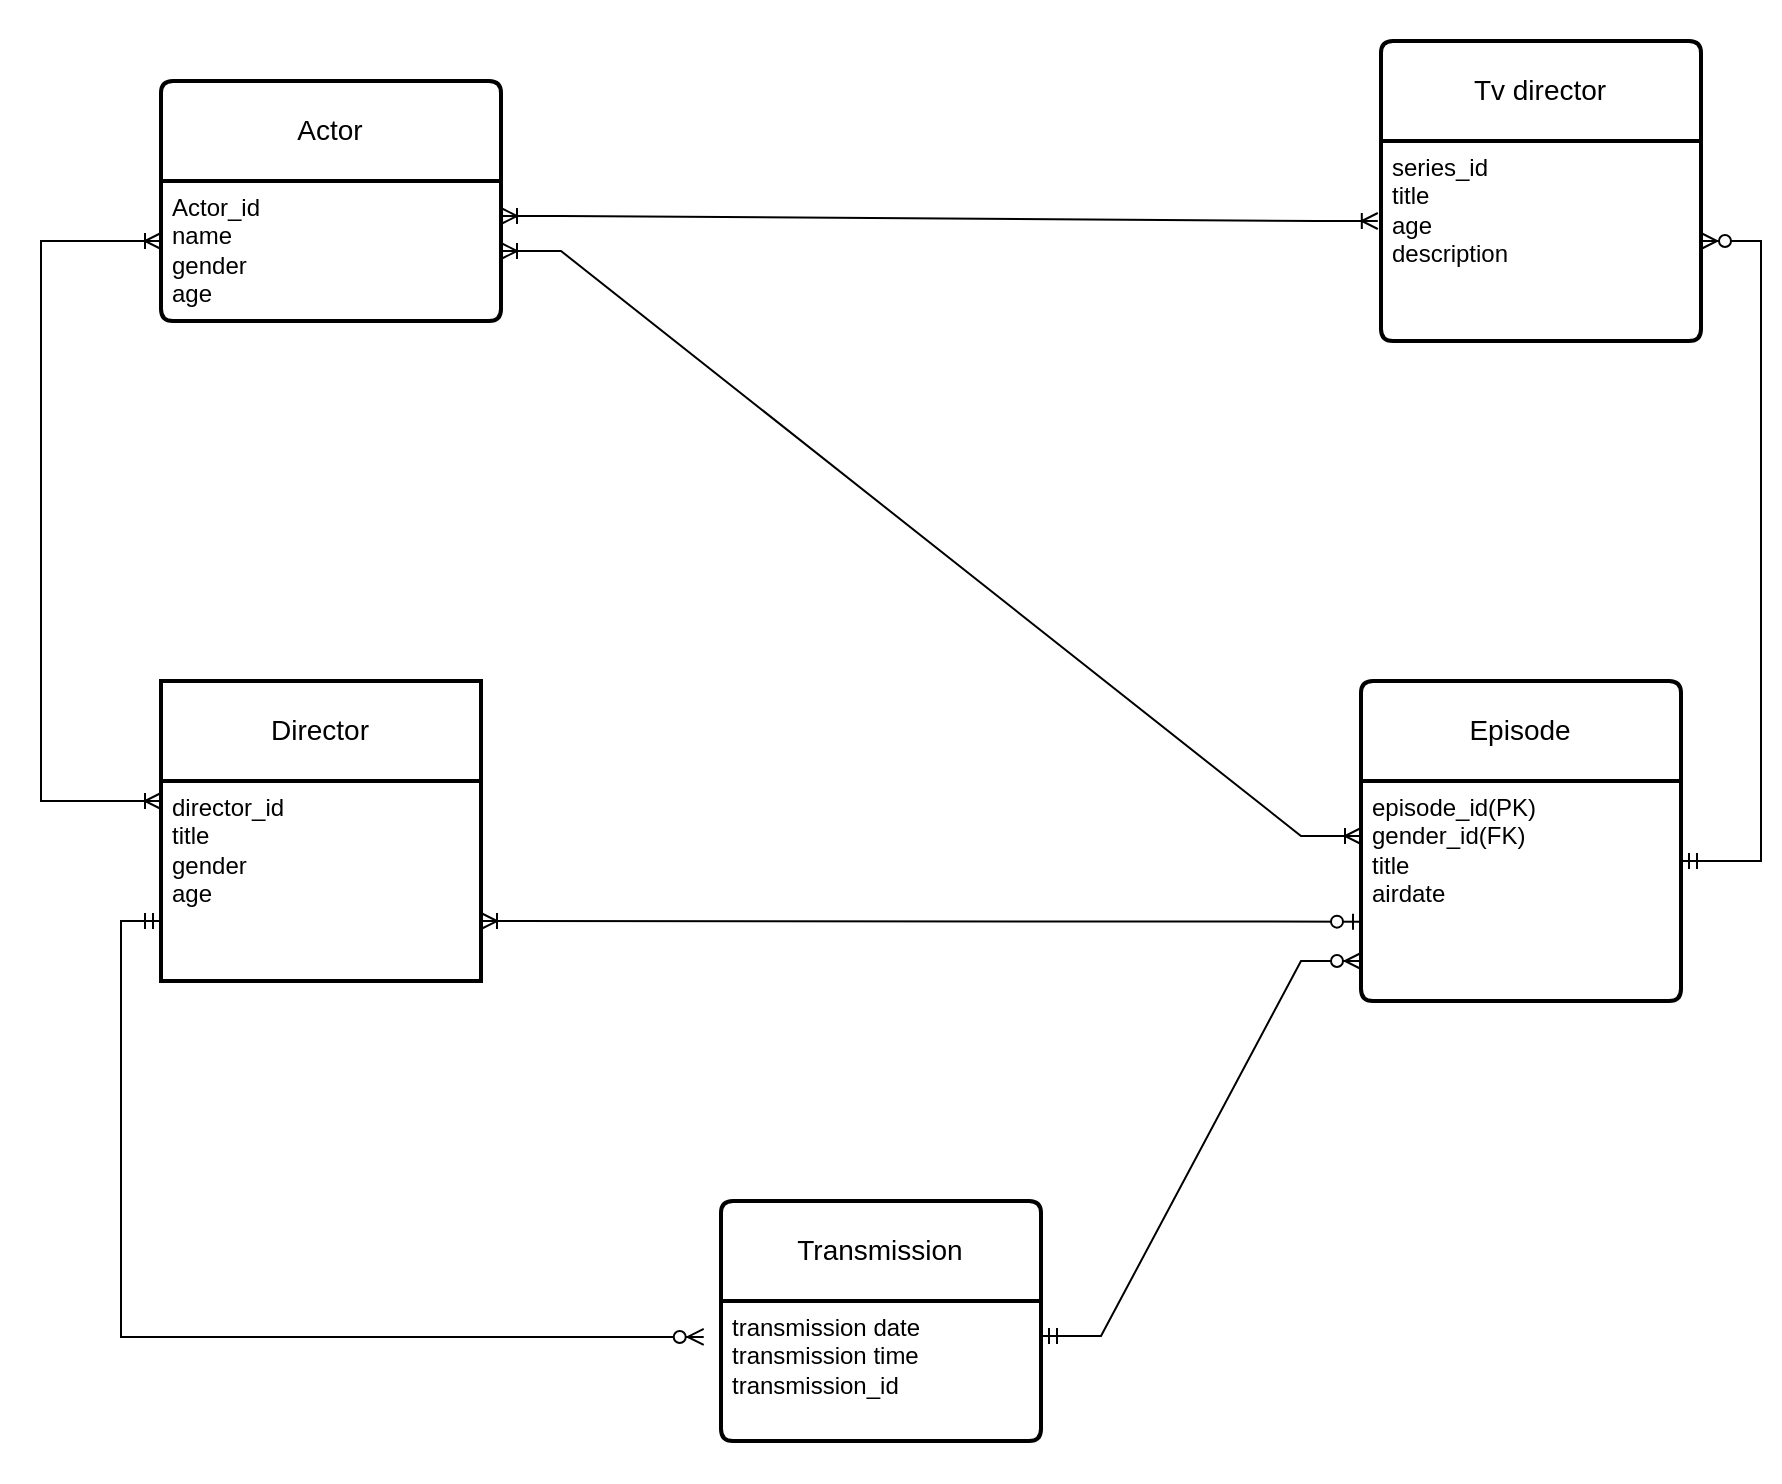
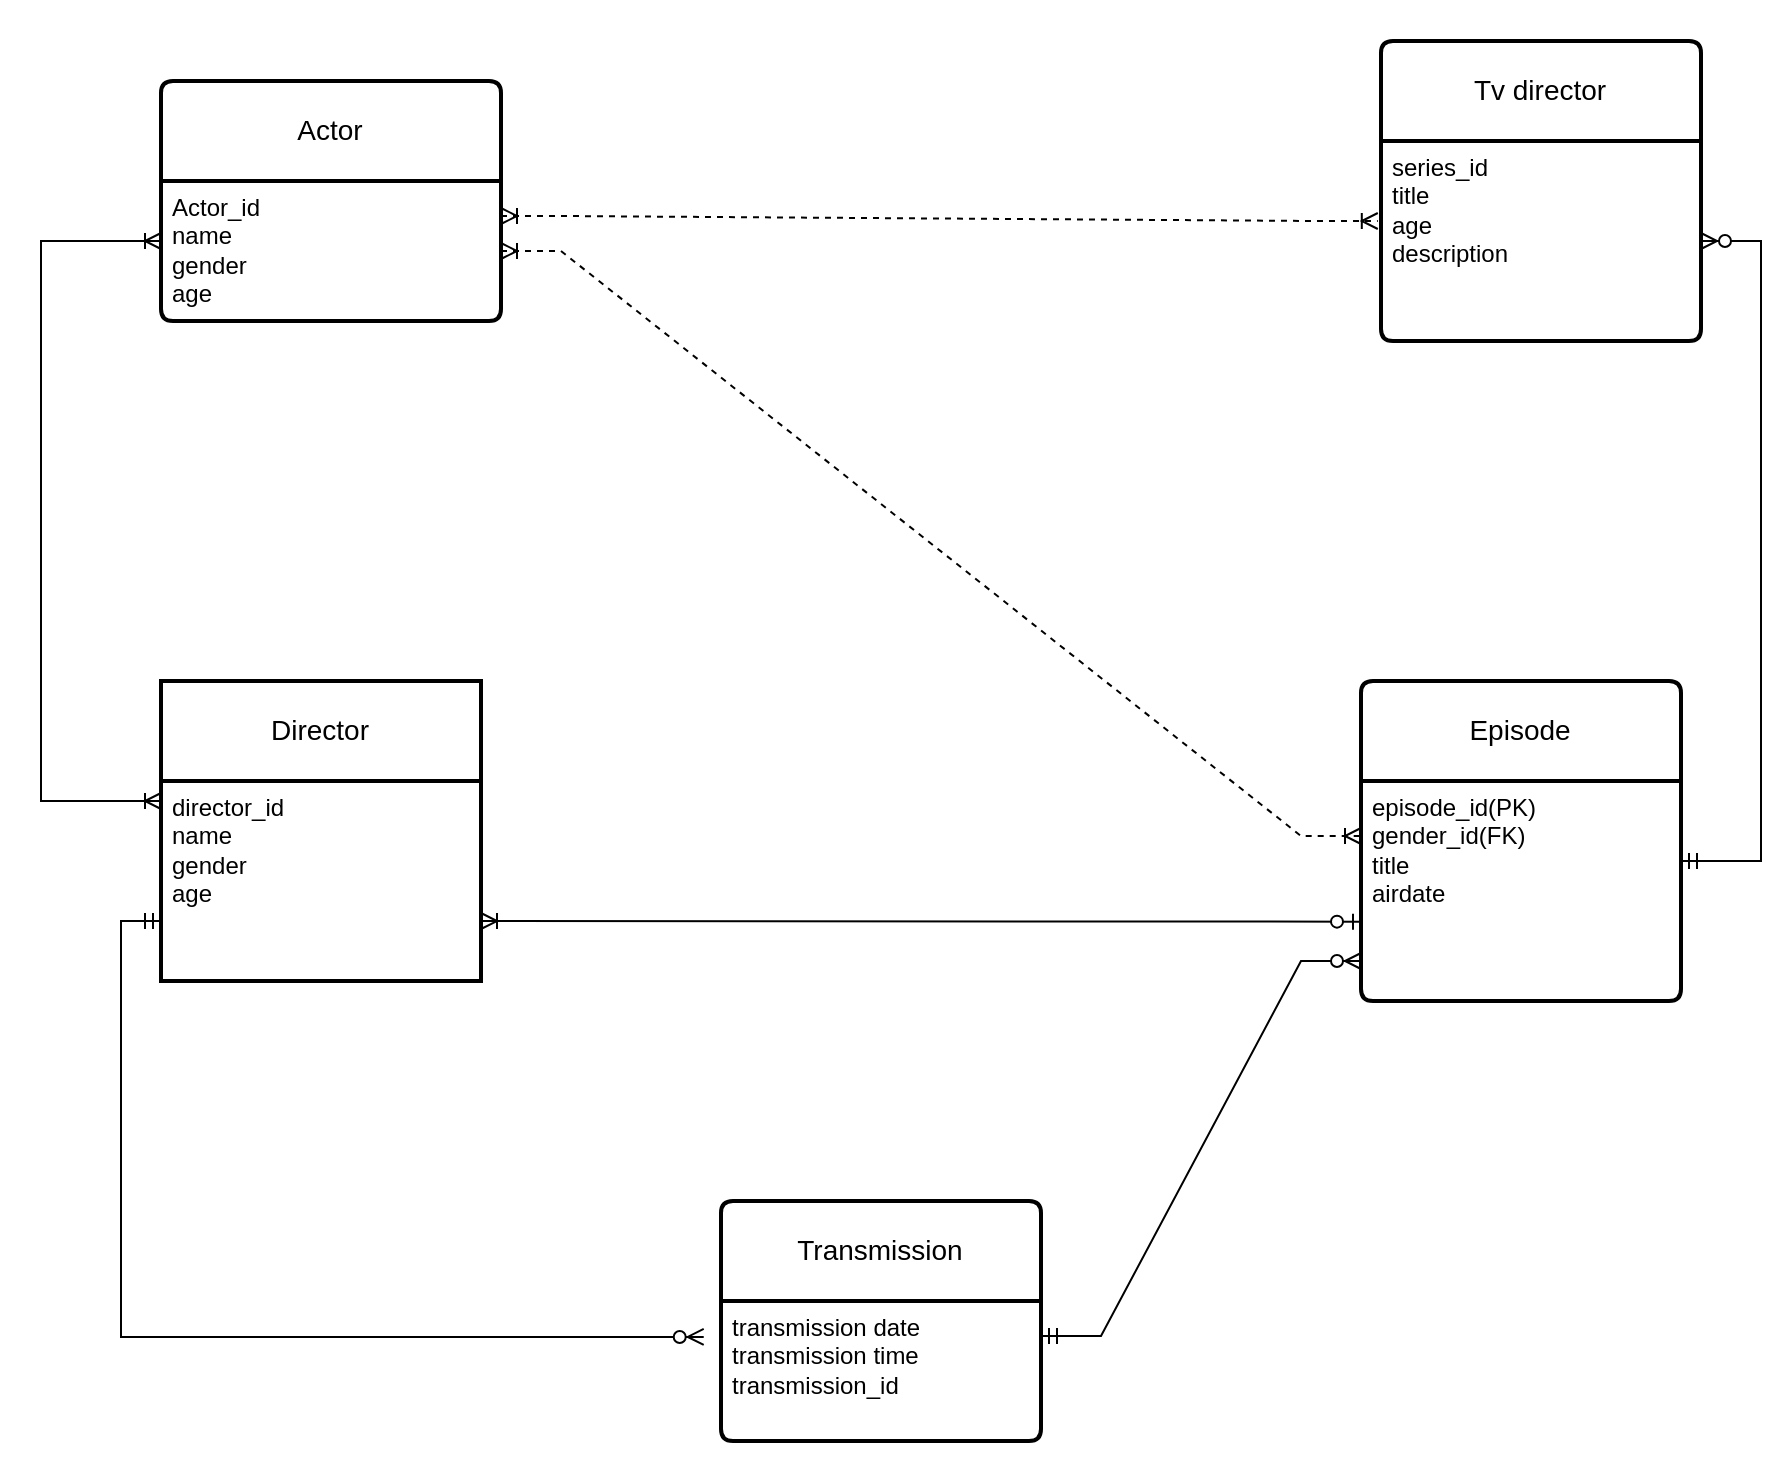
(932, 218) -> (932, 218)
(929, 542) -> (929, 542)
(241, 853) -> (241, 853)
